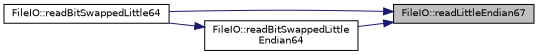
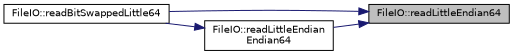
(464, 14) -> (439, 14)
(281, 36) -> (269, 36)
